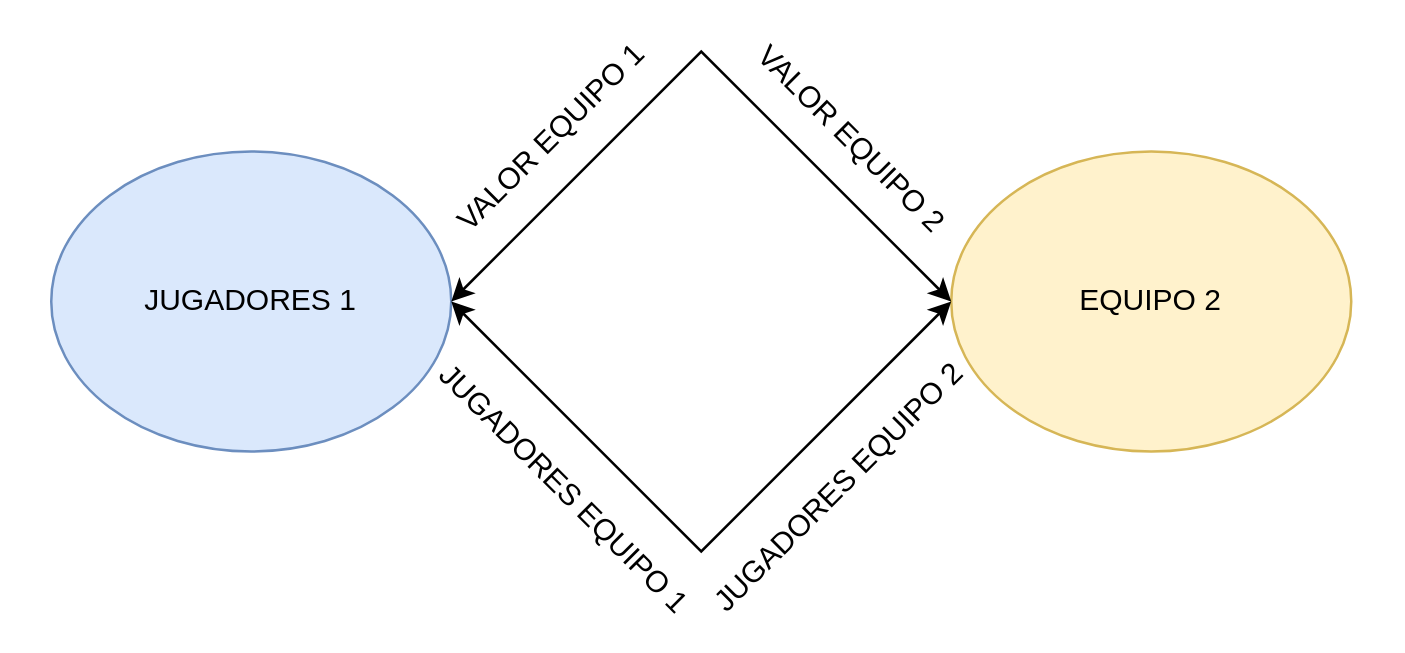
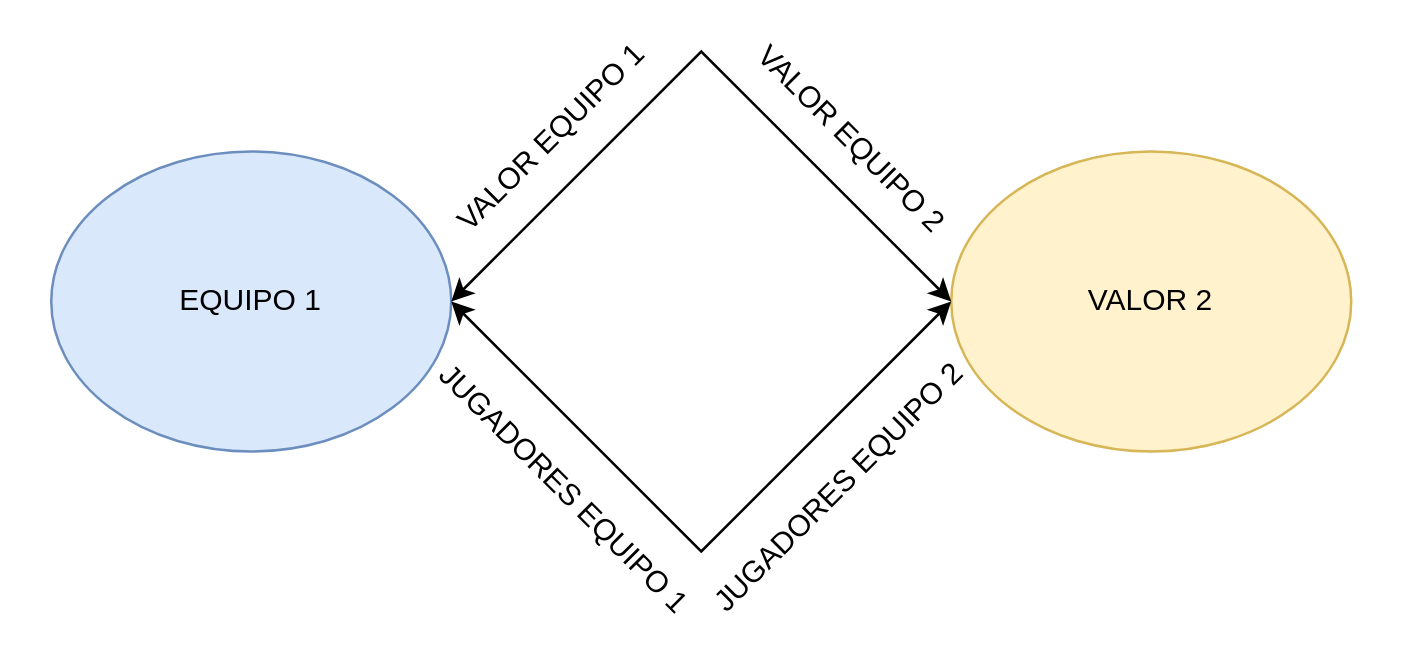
(251, 301) -> (251, 301)
(1151, 301) -> (1151, 301)
